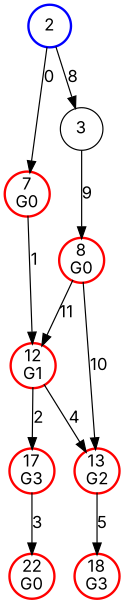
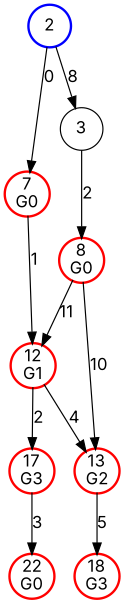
(88, 194) -> (88, 194)
